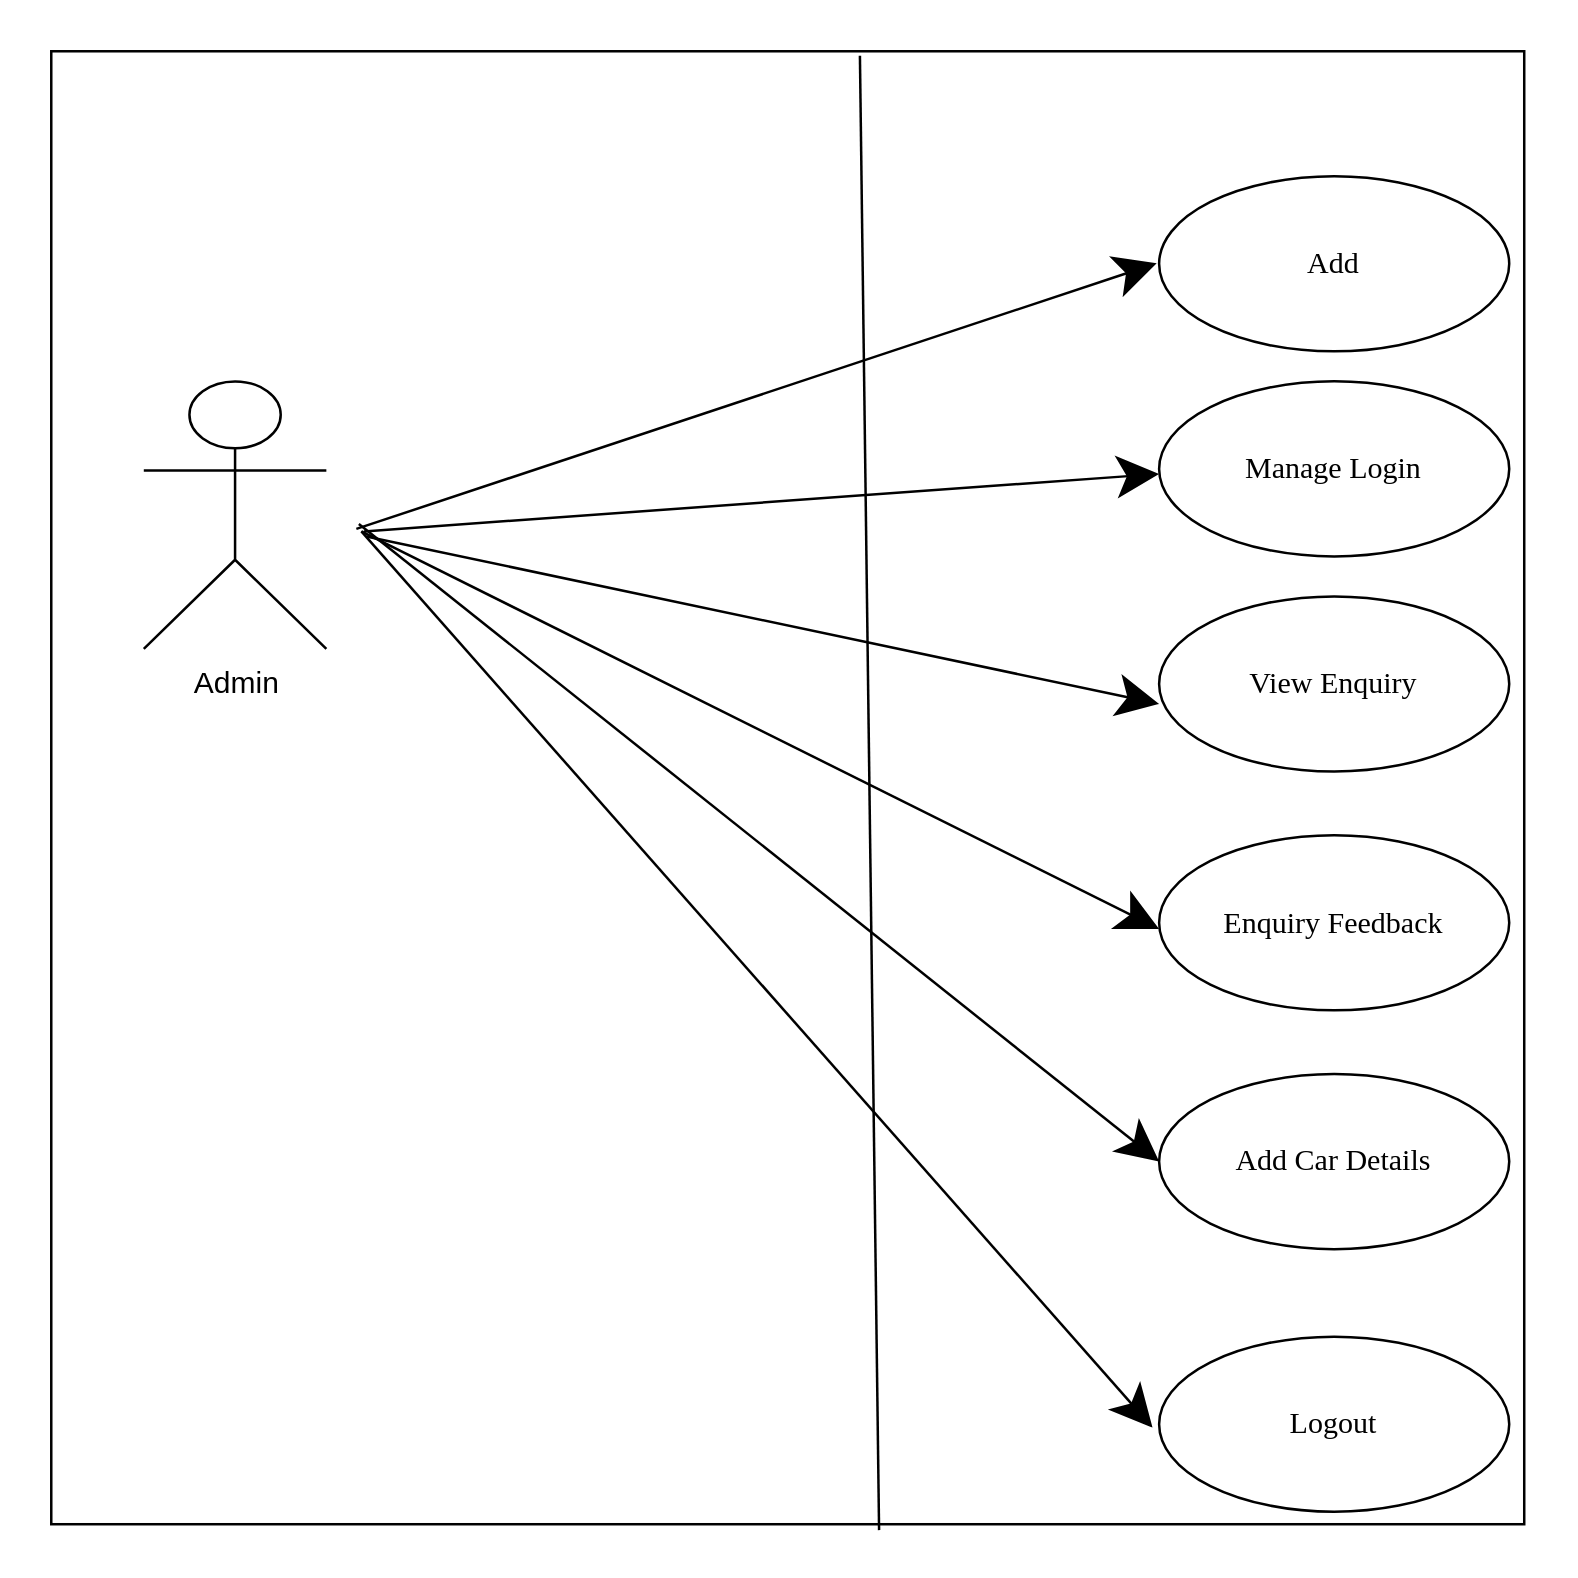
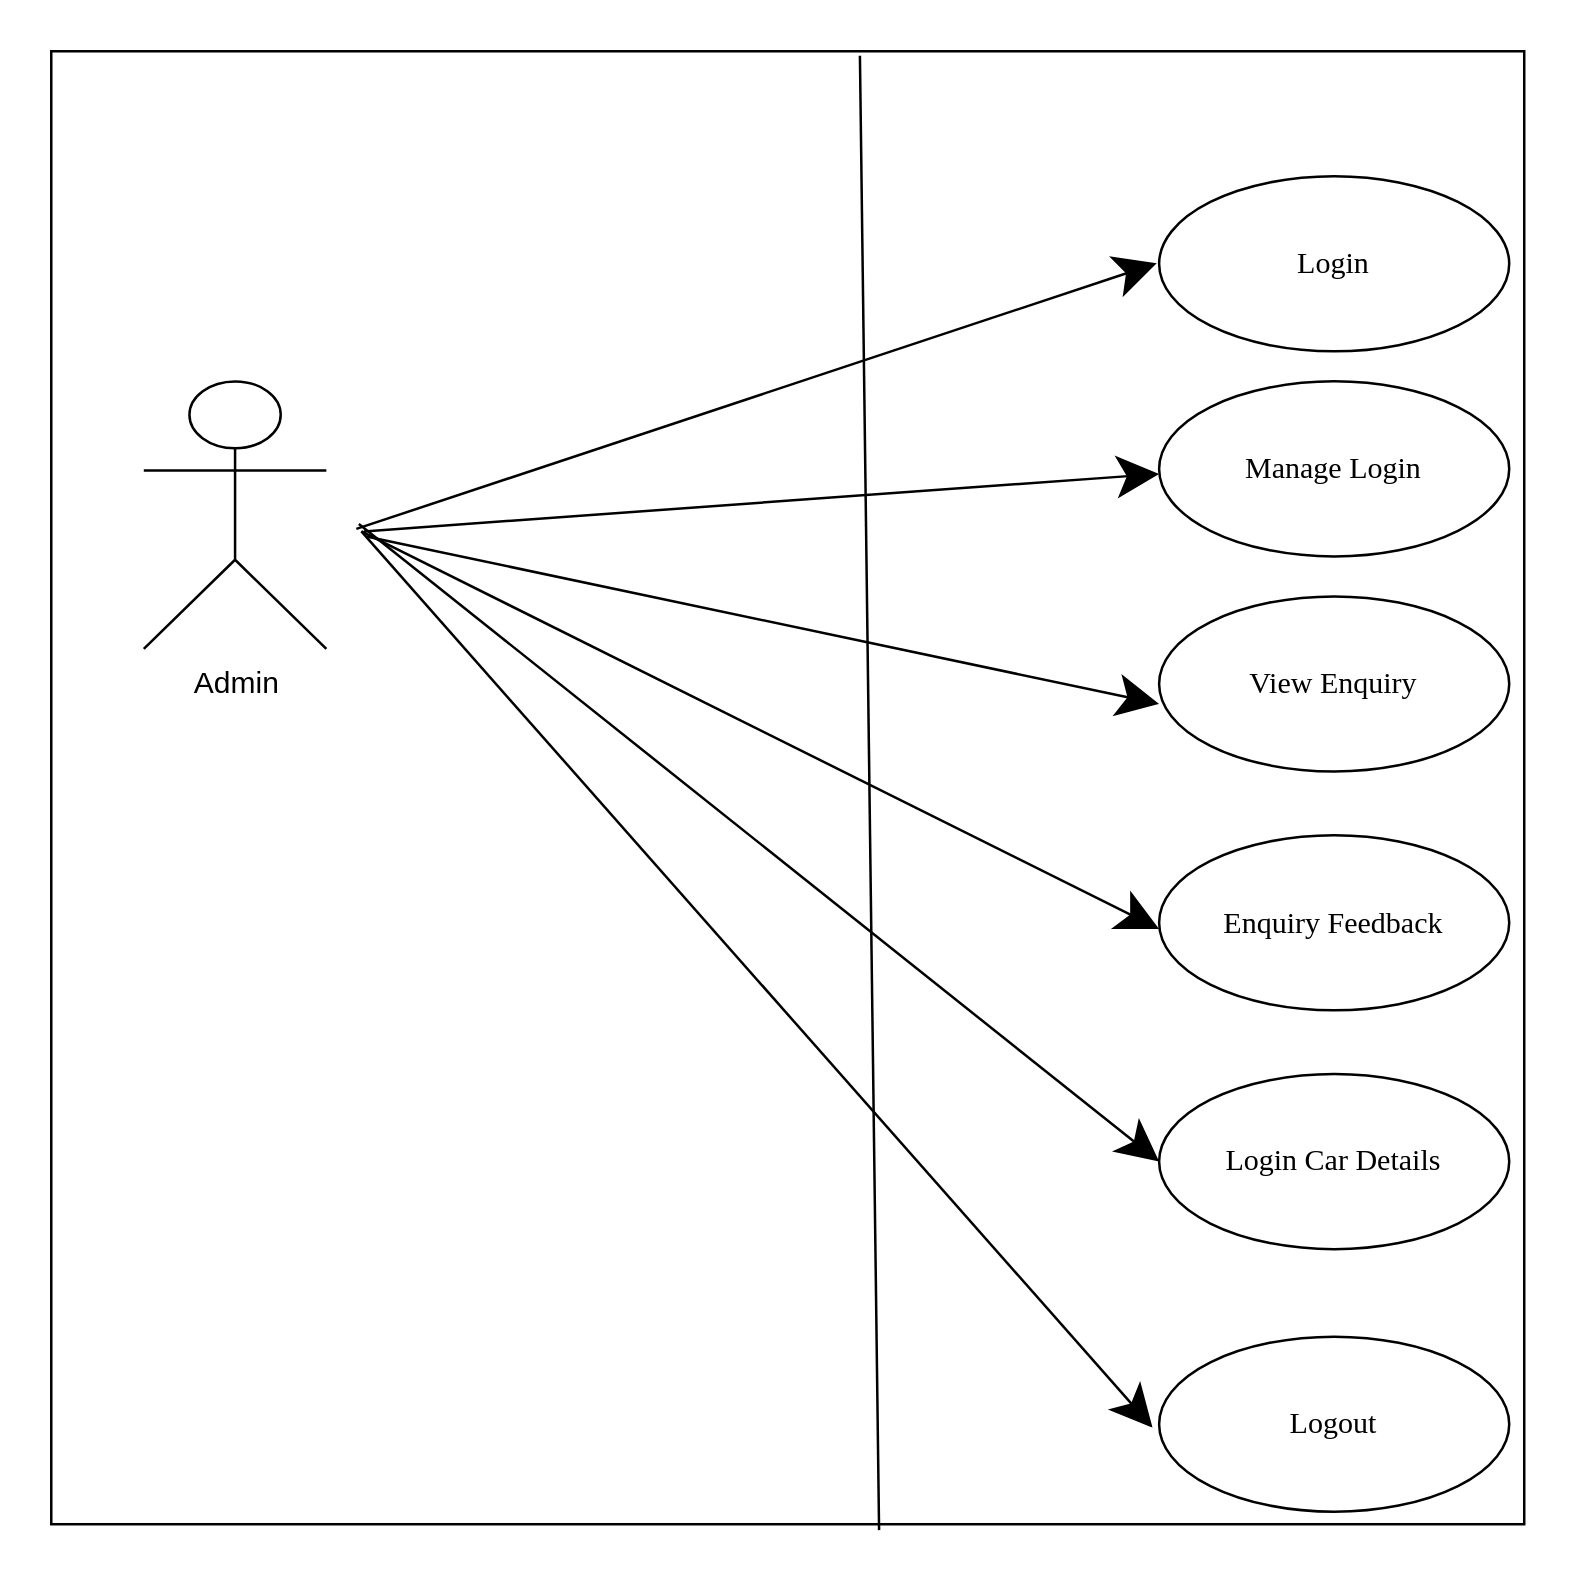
(1334, 264) -> (1334, 264)
(1334, 1161) -> (1334, 1161)
